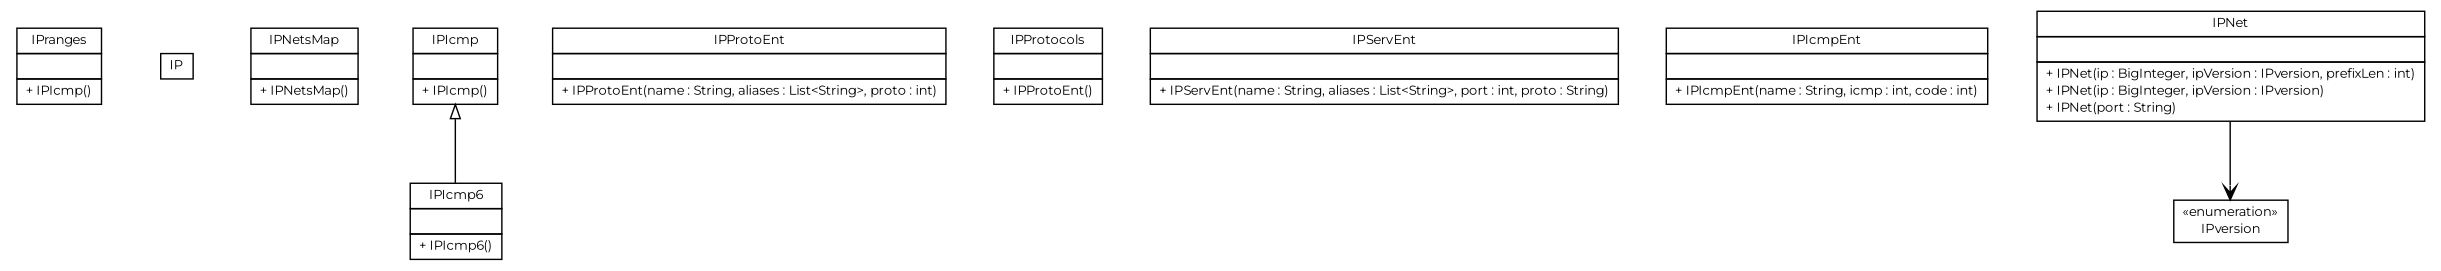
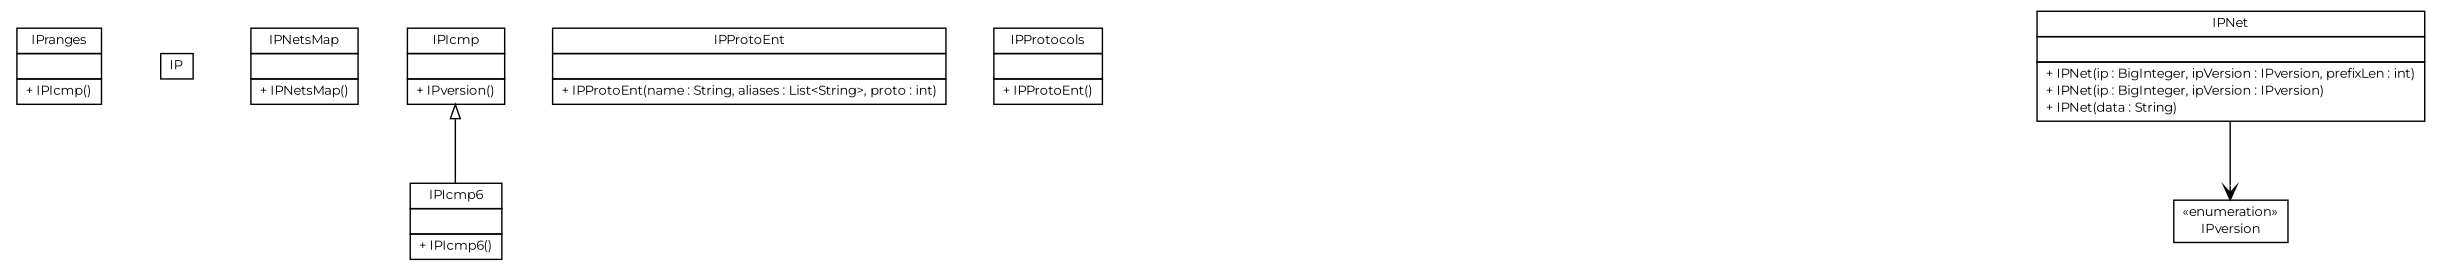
(1384, 66) -> none
(1827, 66) -> none
(455, 91) -> (456, 91)
(2111, 108) -> (2112, 108)
